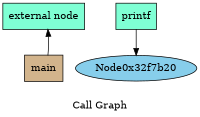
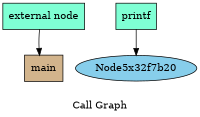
(48, 46) -> (39, 39)
(136, 68) -> (136, 68)
